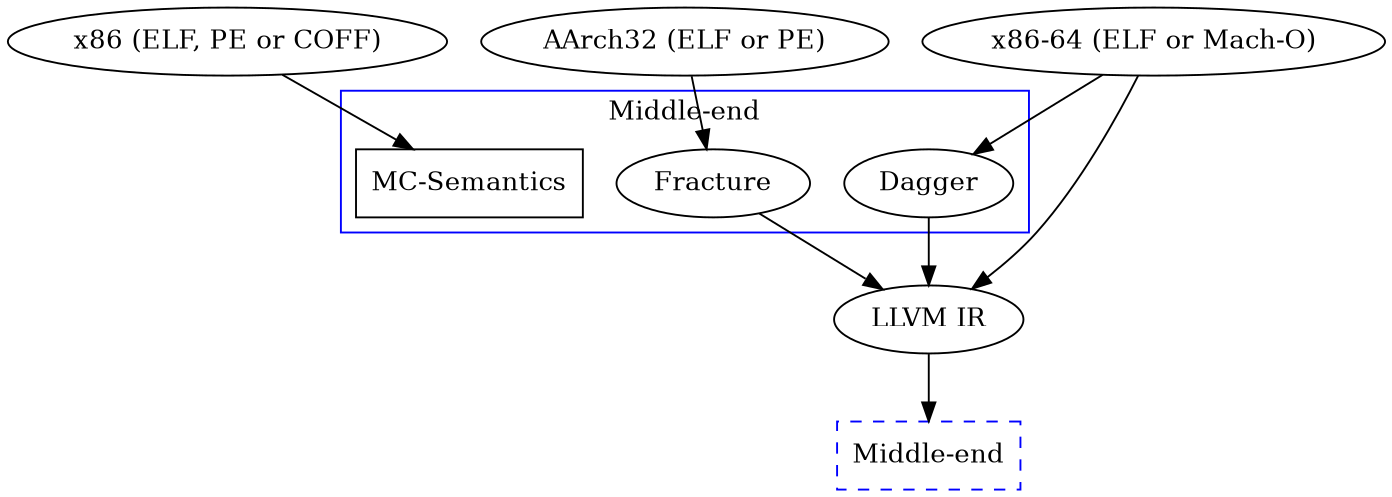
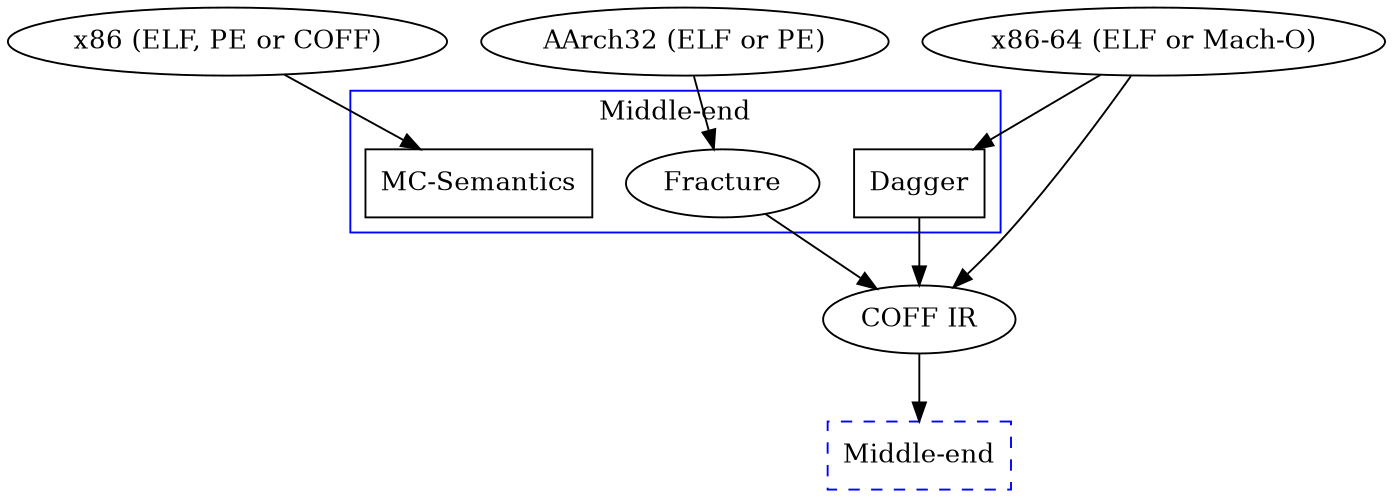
(929, 183) -> (919, 183)
(929, 319) -> (919, 319)
